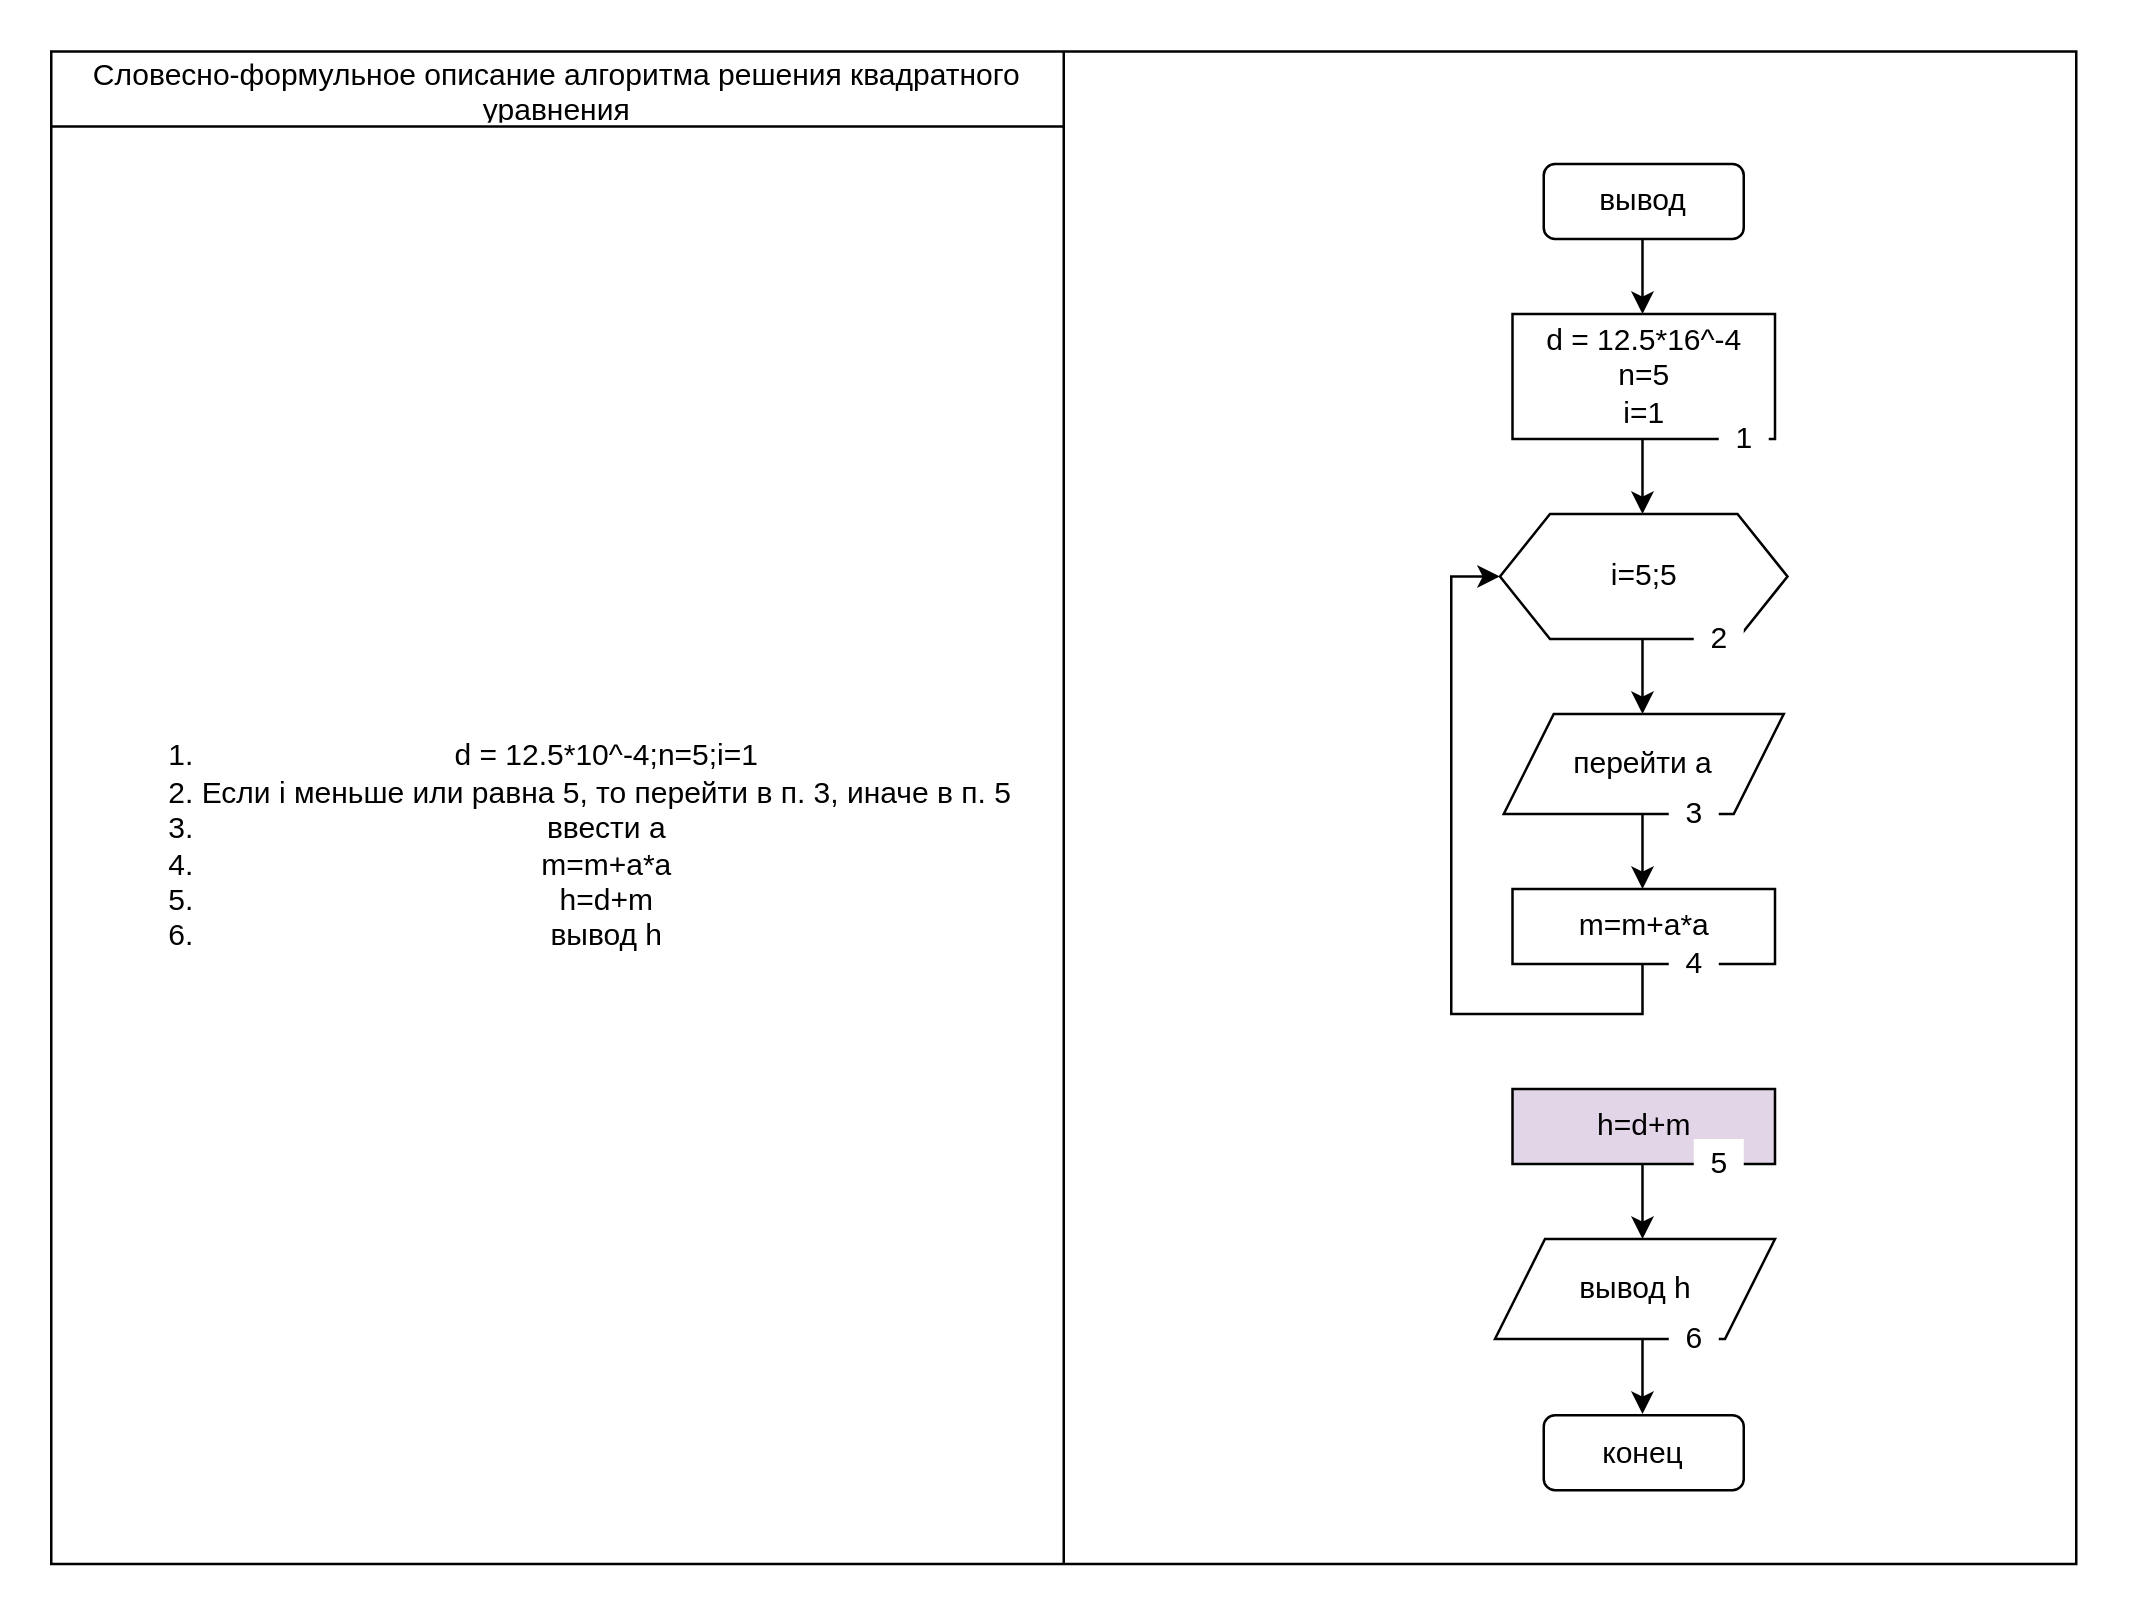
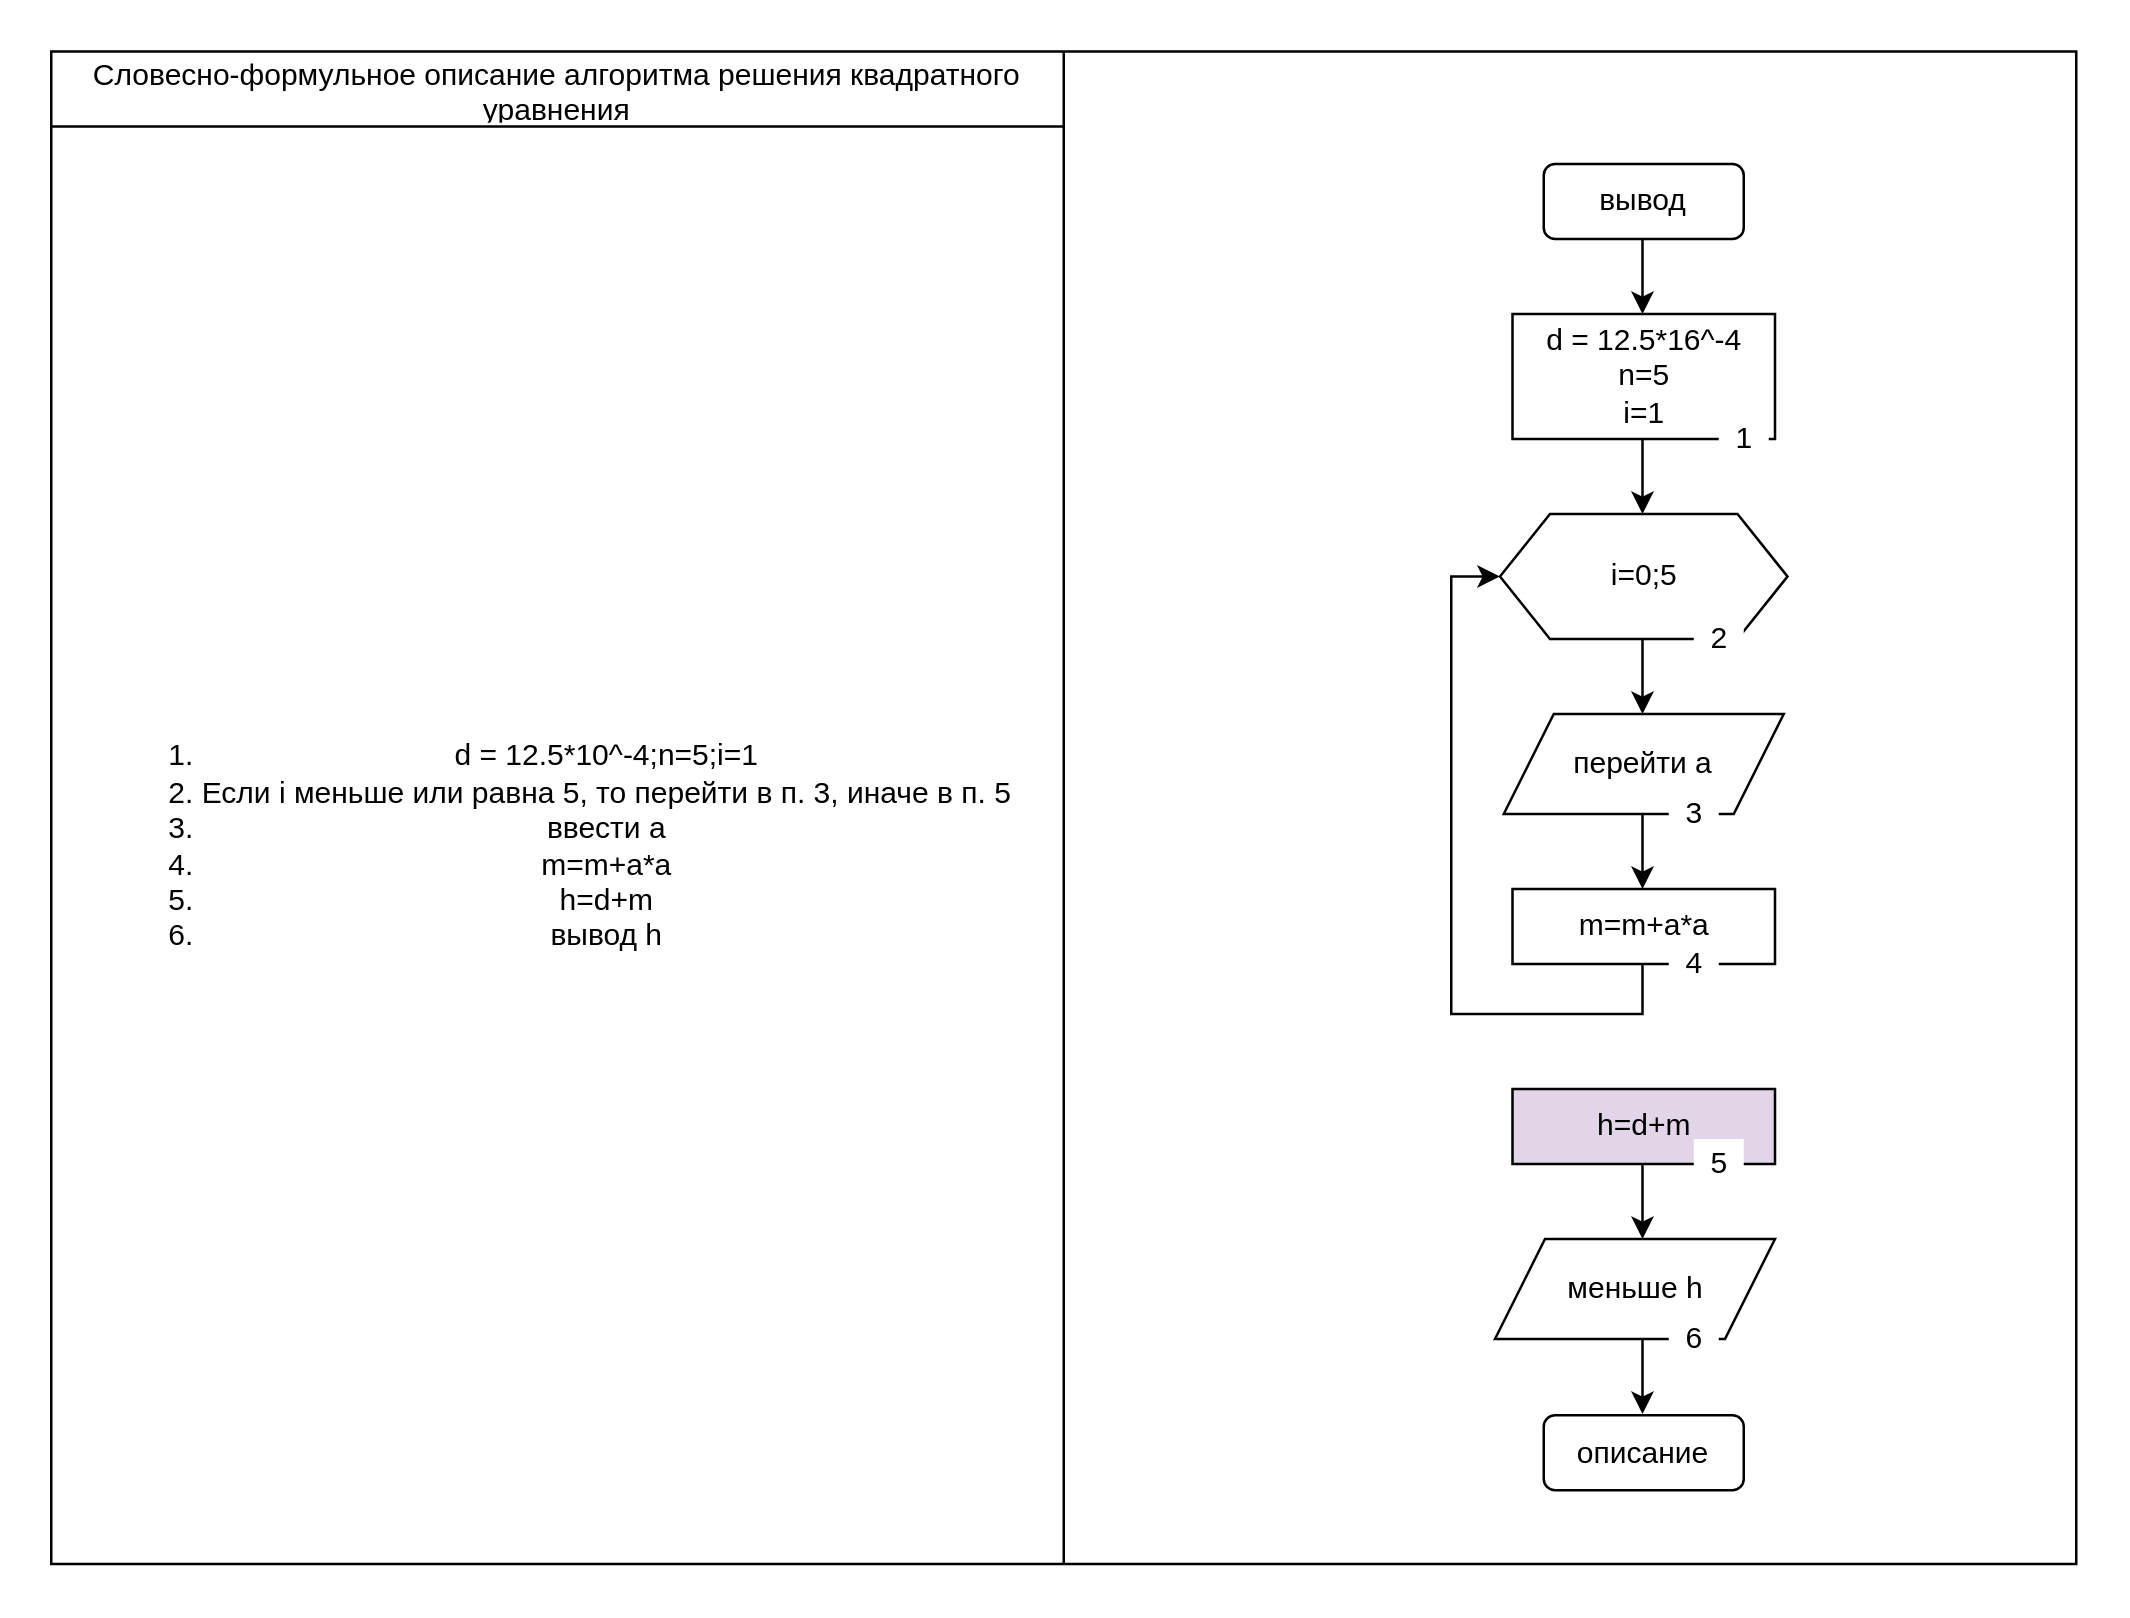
(1645, 576) -> (1645, 576)
(1636, 1289) -> (1636, 1289)
(1644, 1454) -> (1644, 1454)
